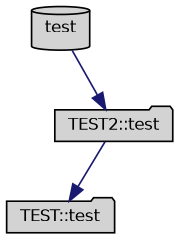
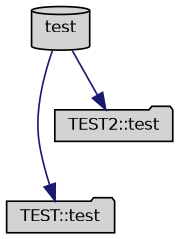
(91, 164) -> (38, 117)
